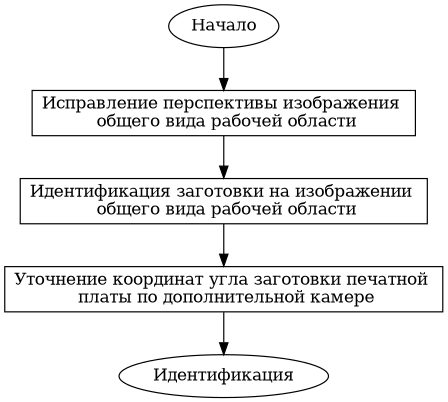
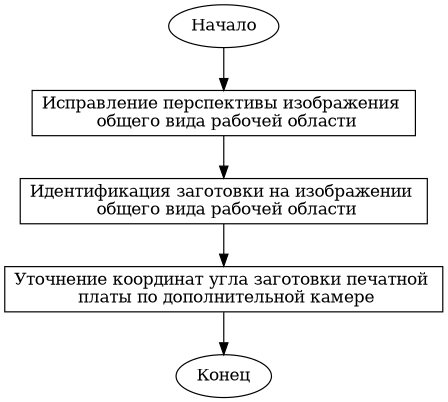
(224, 376) -> (224, 376)
